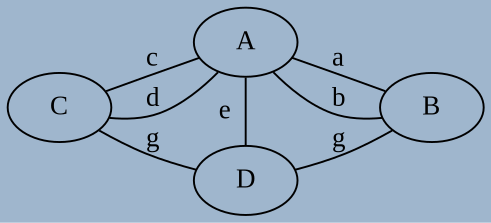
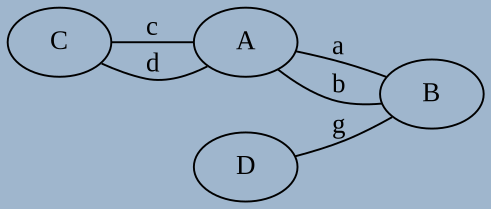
(246, 112) -> none
(146, 154) -> none
